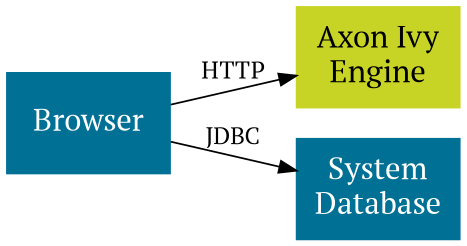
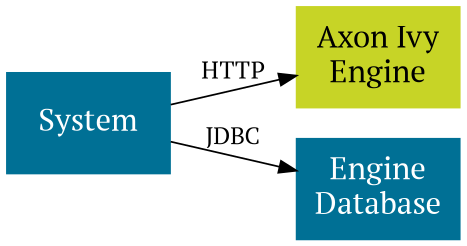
(88, 123) -> (88, 123)
(378, 189) -> (378, 189)
